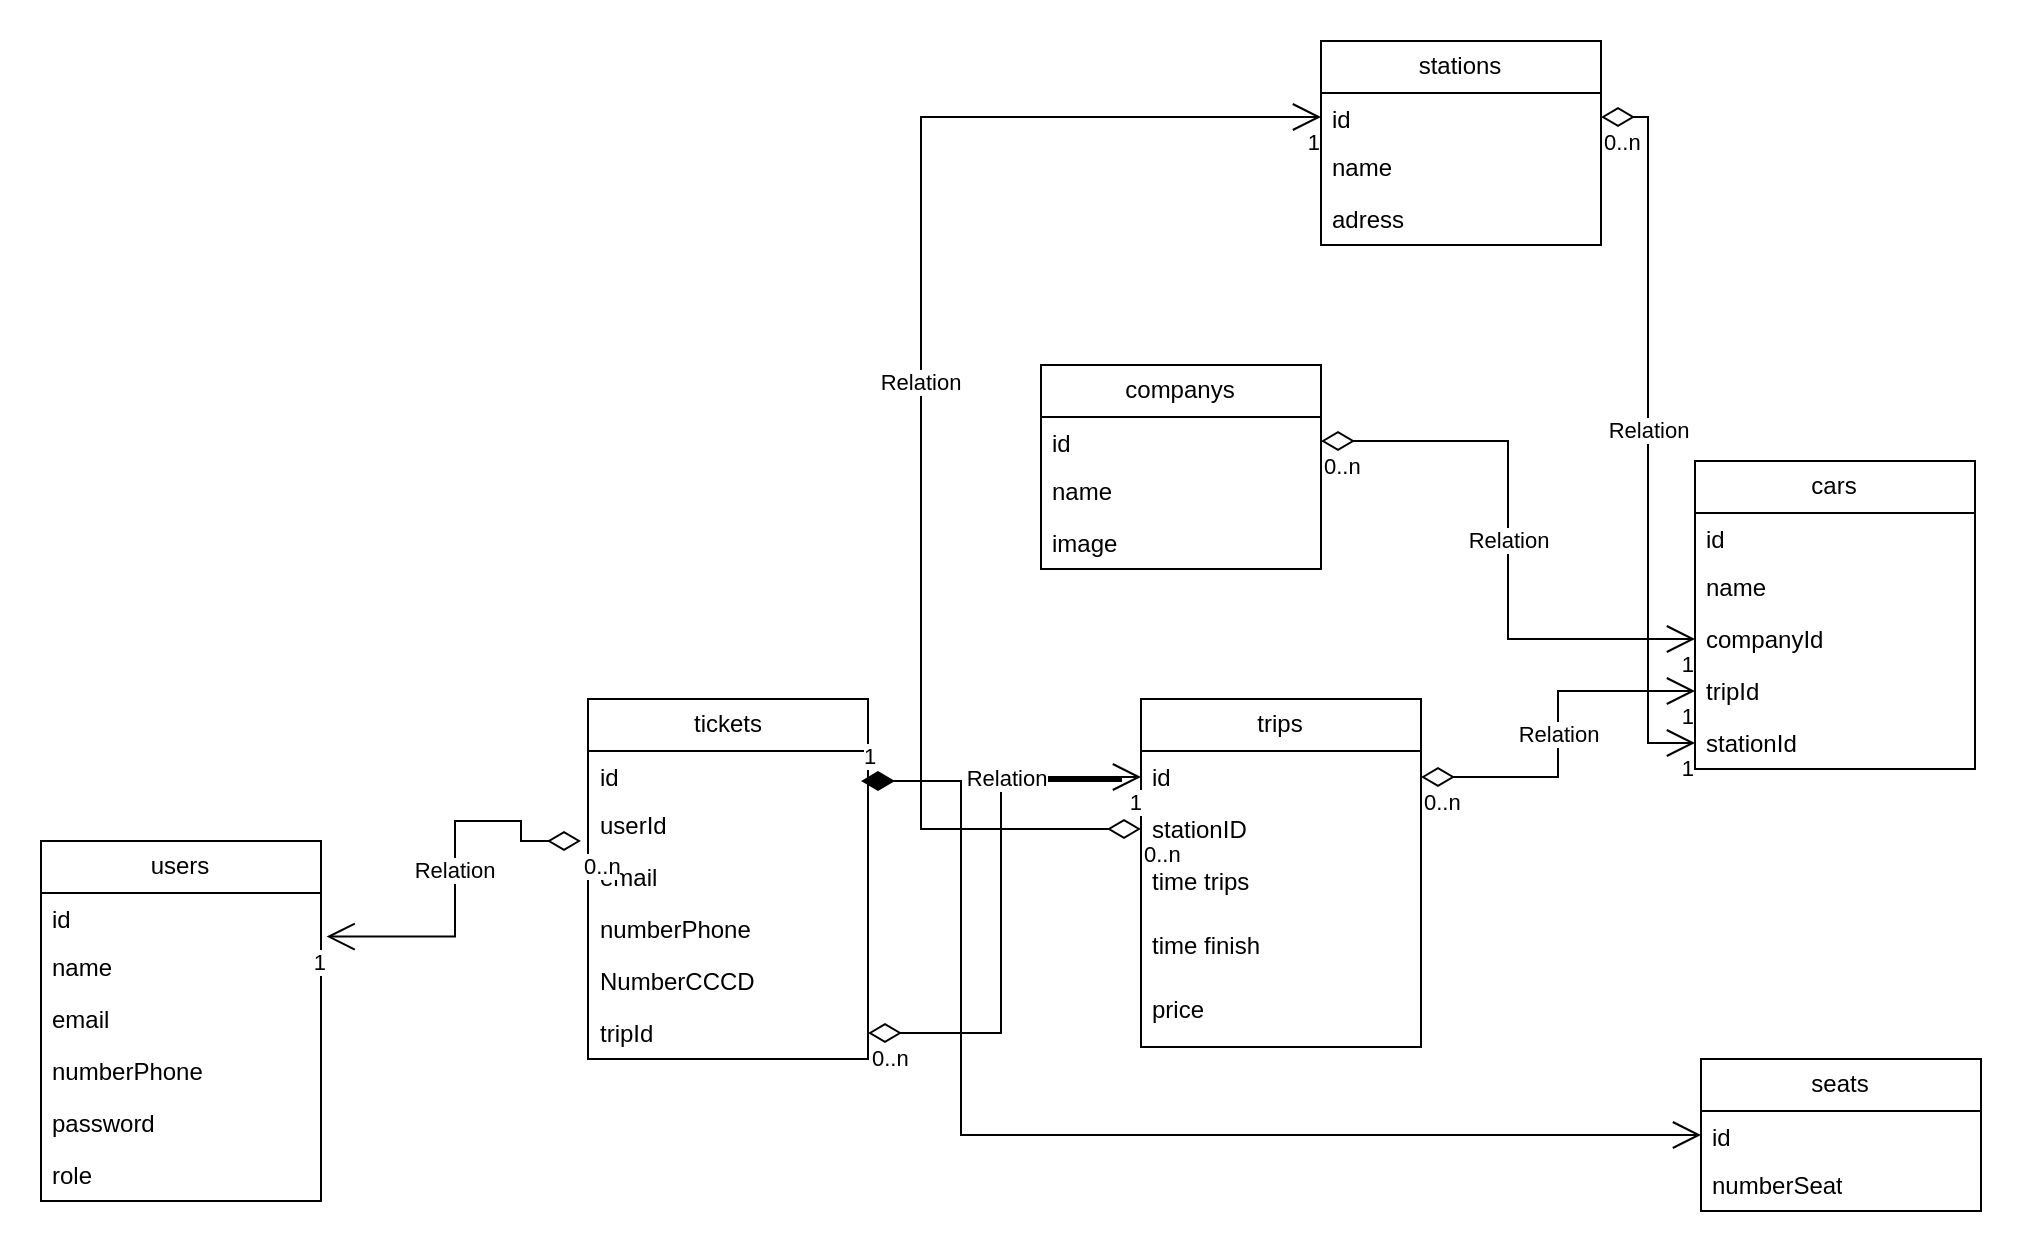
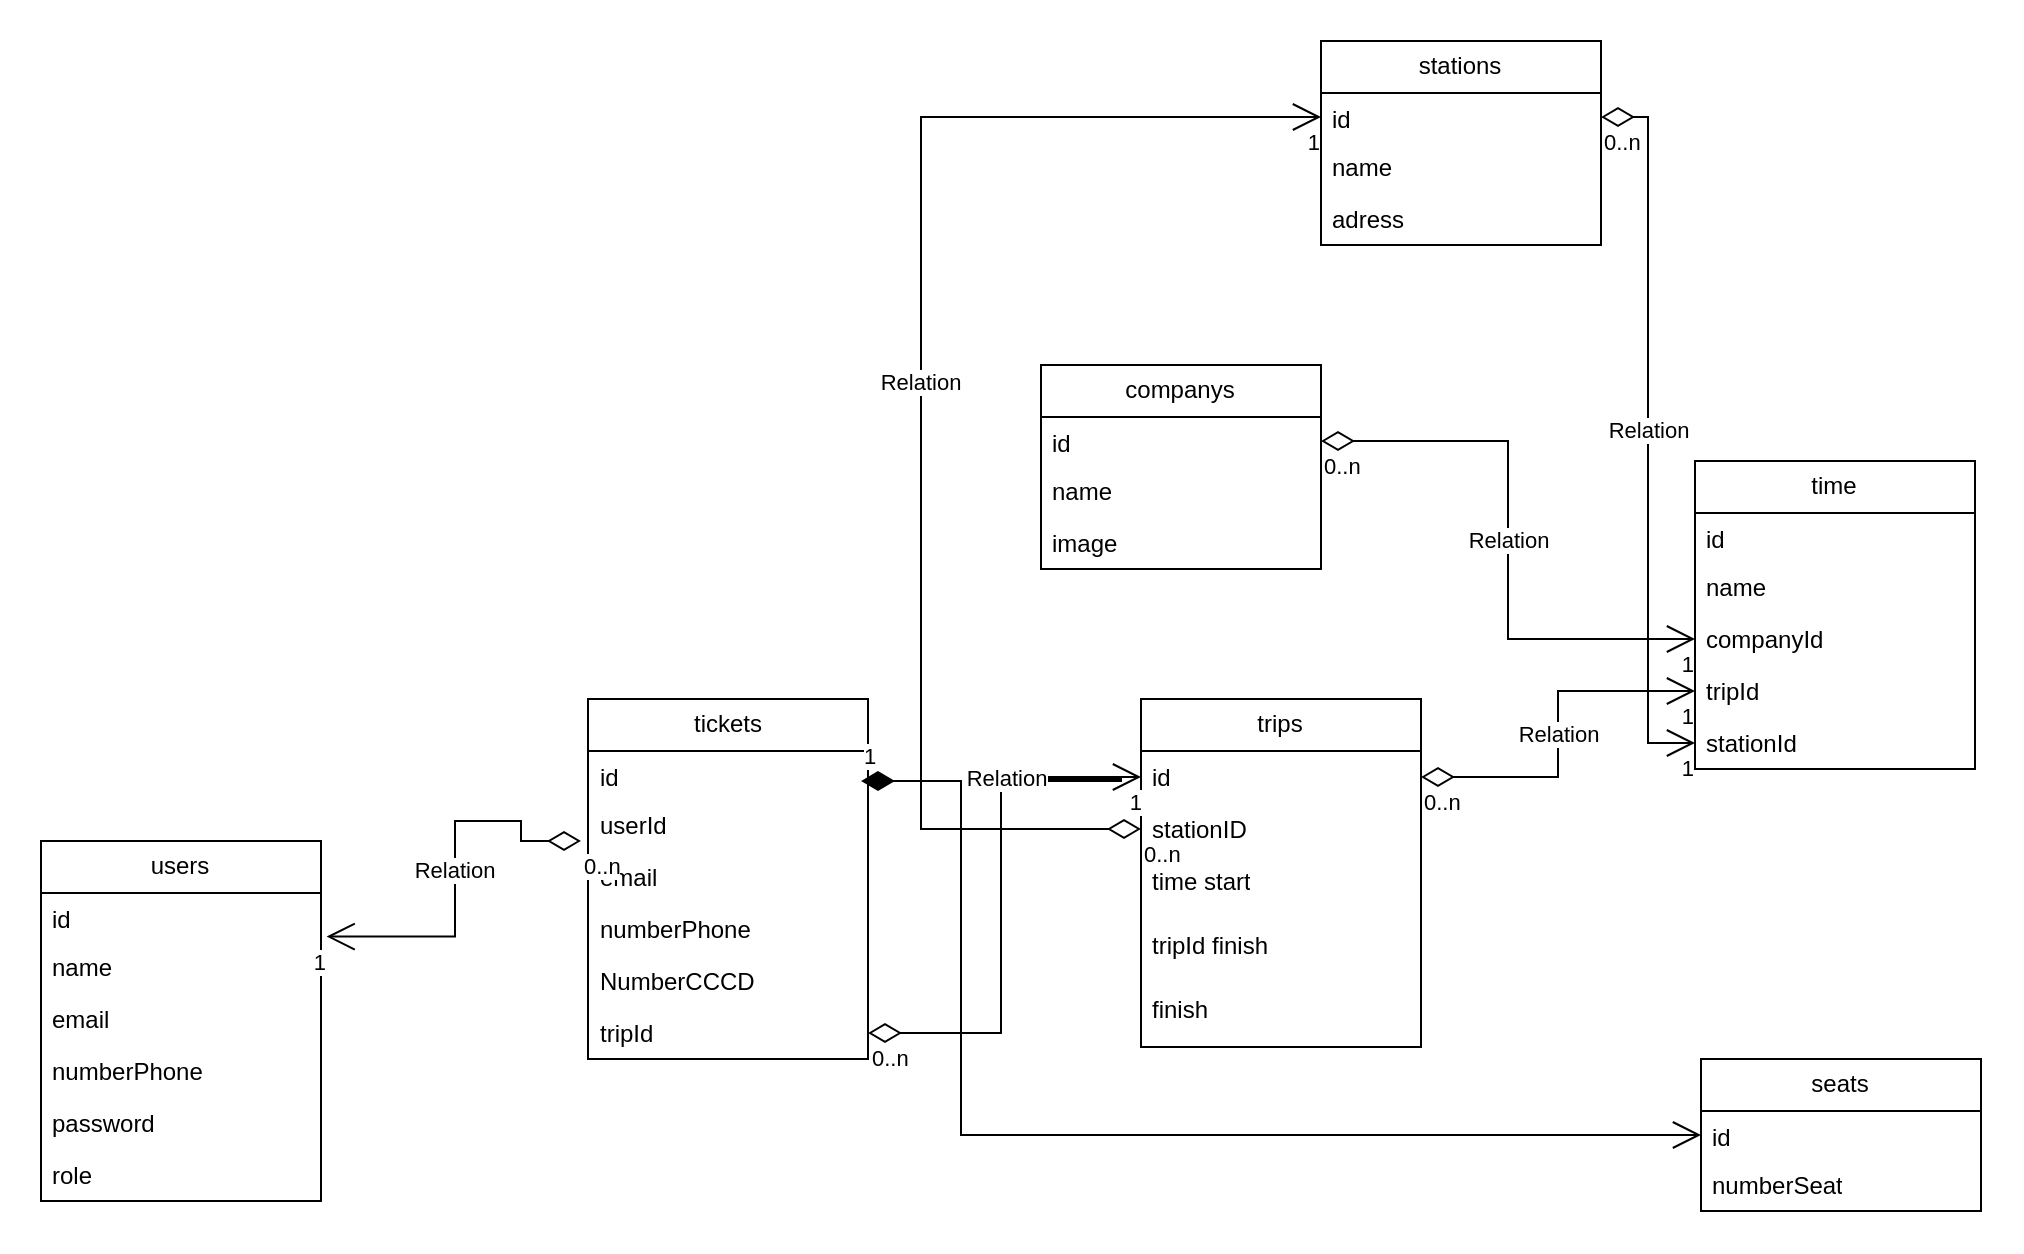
(1835, 487) -> (1835, 487)
(1211, 883) -> (1214, 883)
(1218, 947) -> (1231, 947)
(1183, 1011) -> (1187, 1011)
